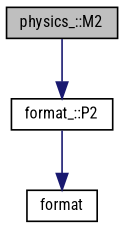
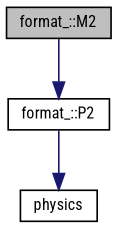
(62, 23) -> (59, 23)
(62, 206) -> (59, 206)
